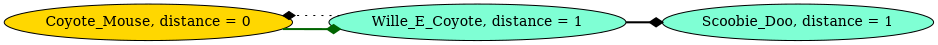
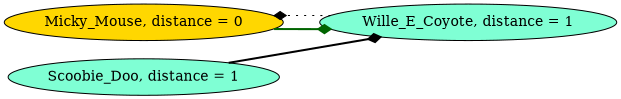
(148, 22) -> (144, 22)
(638, 22) -> (298, 51)
